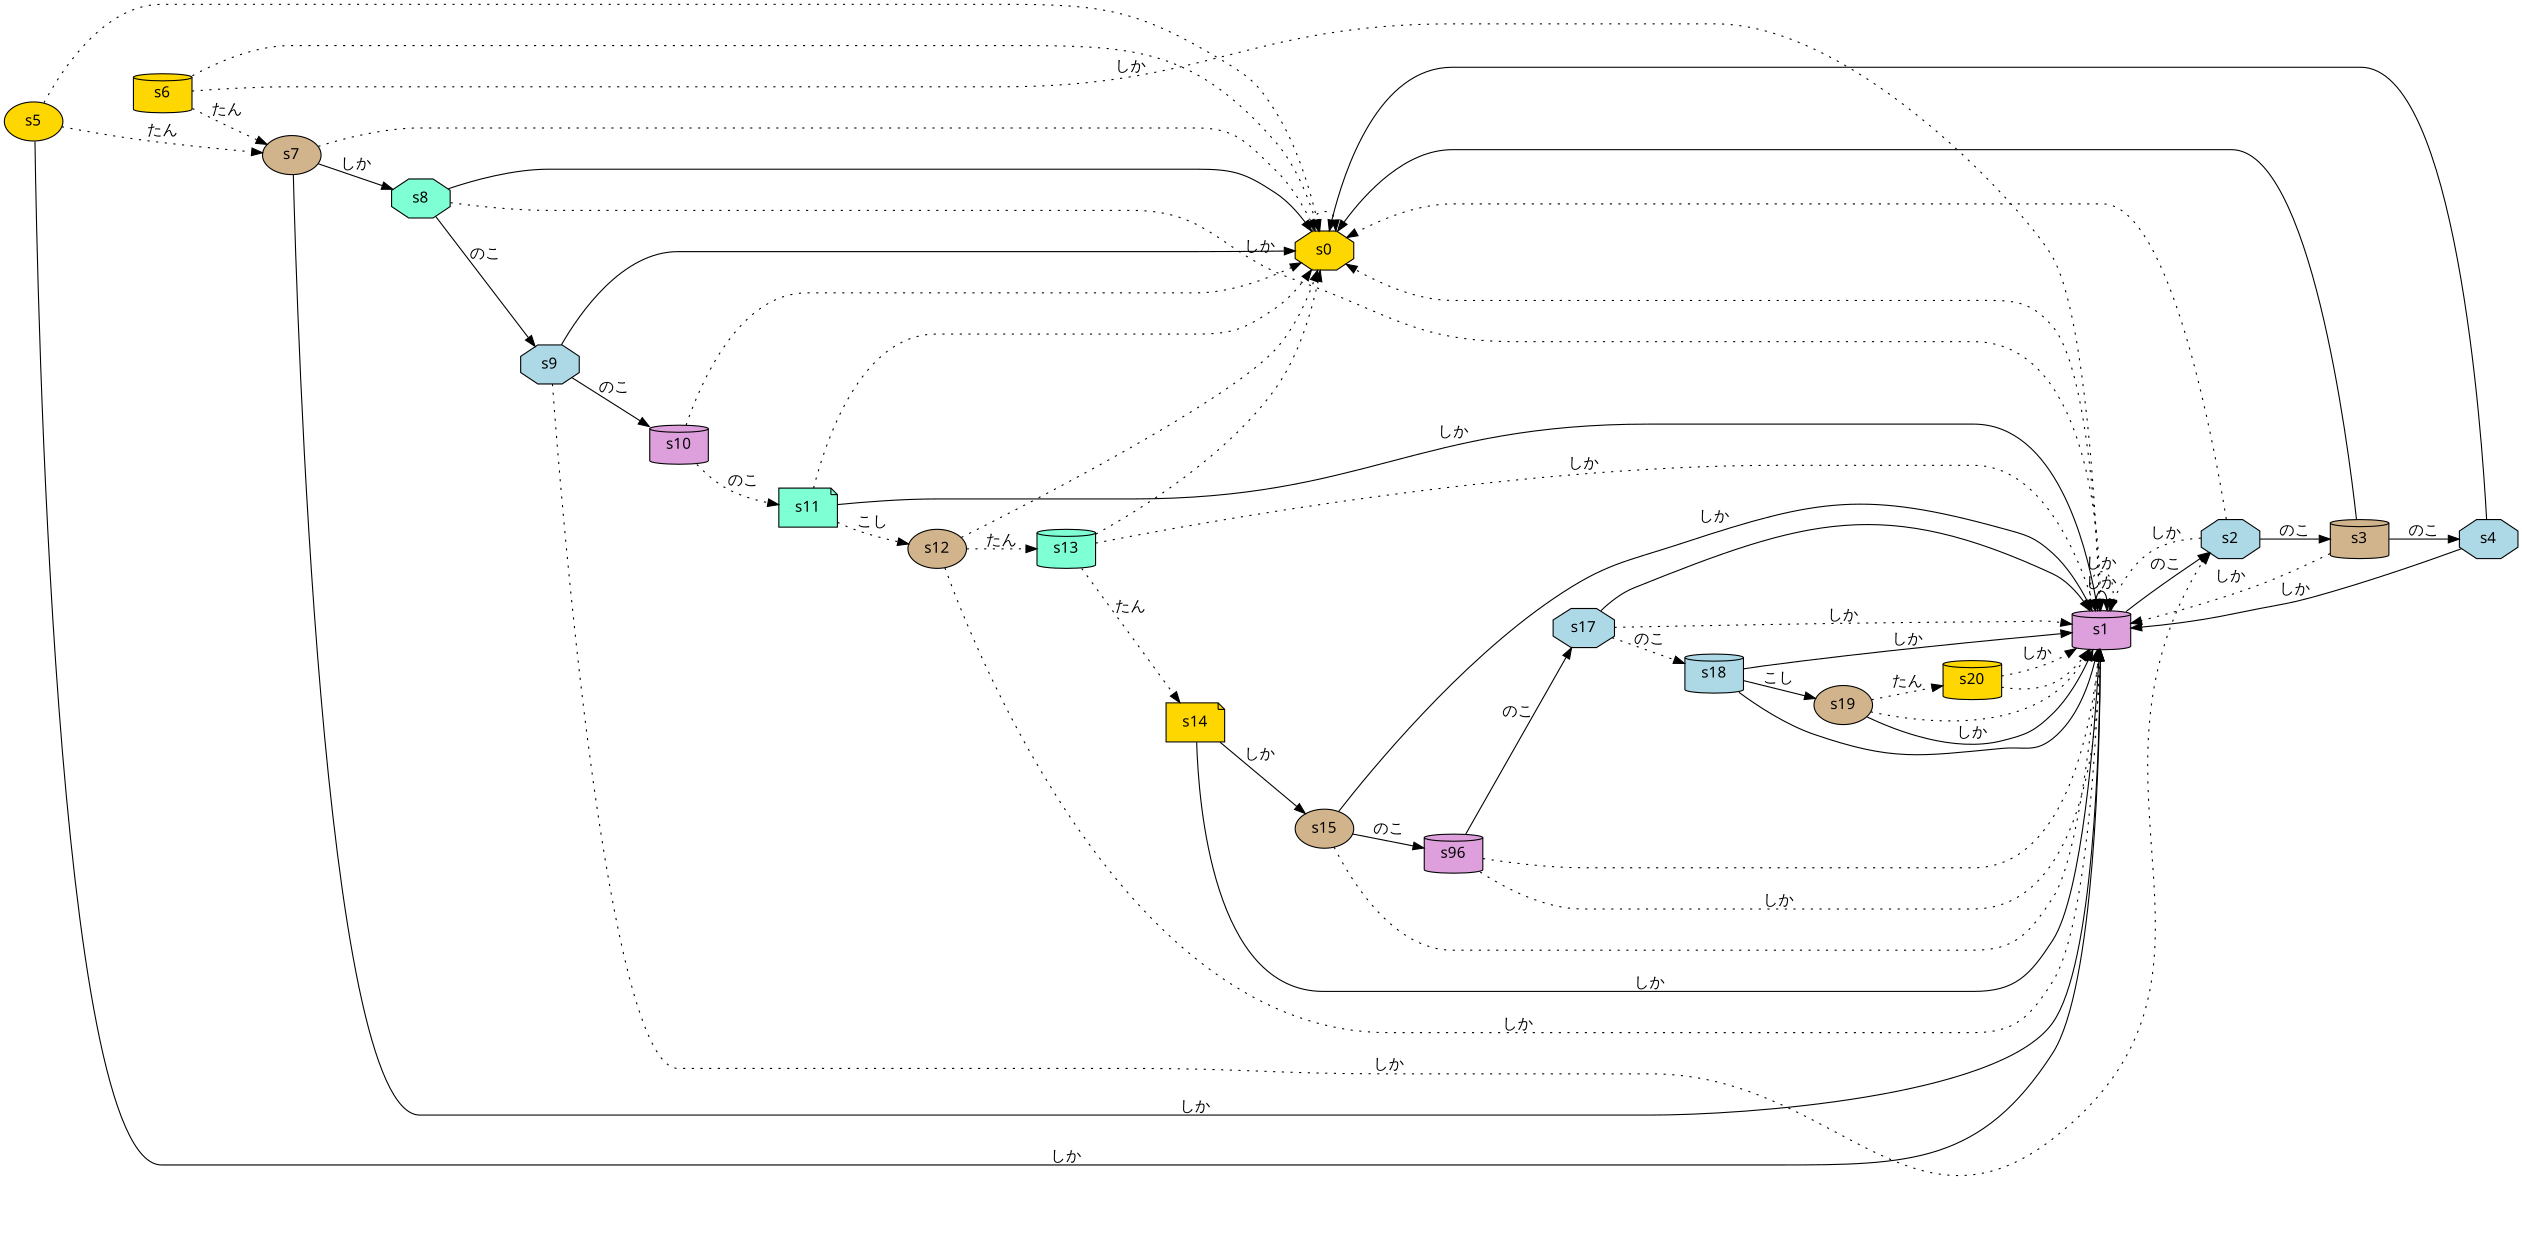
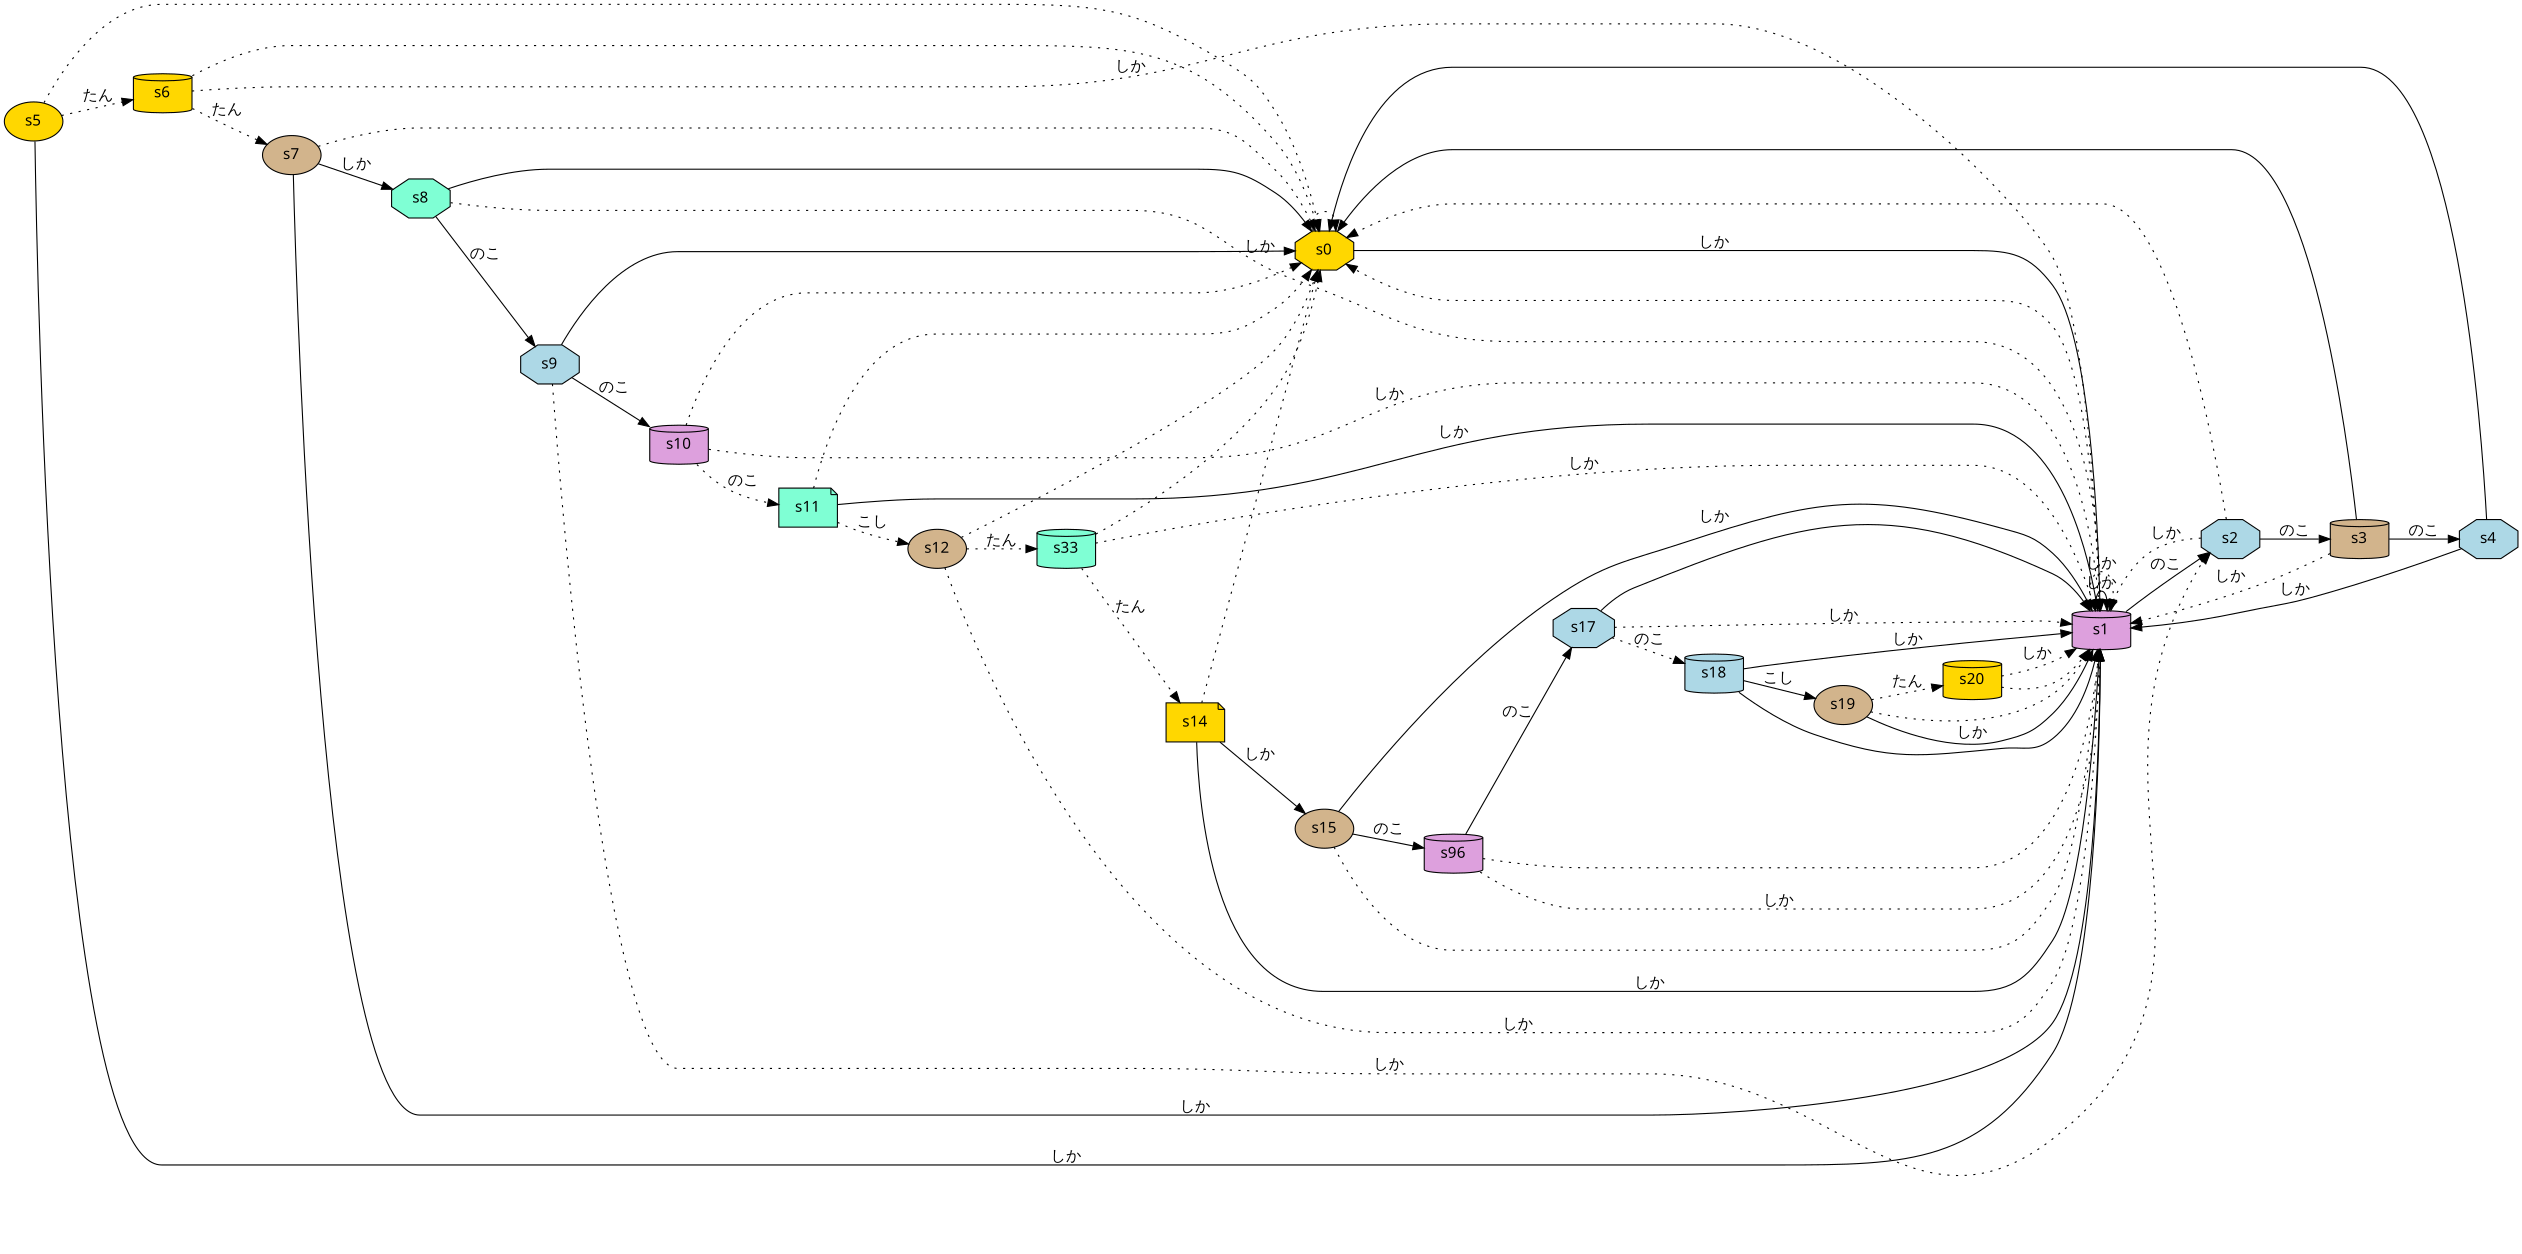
(156, 142) -> (92, 109)
none -> (1869, 251)
none -> (1471, 386)
none -> (1256, 502)
(1066, 549) -> (1066, 549)
